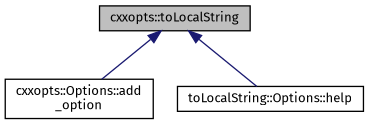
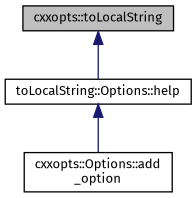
(126, 59) -> (98, 135)
